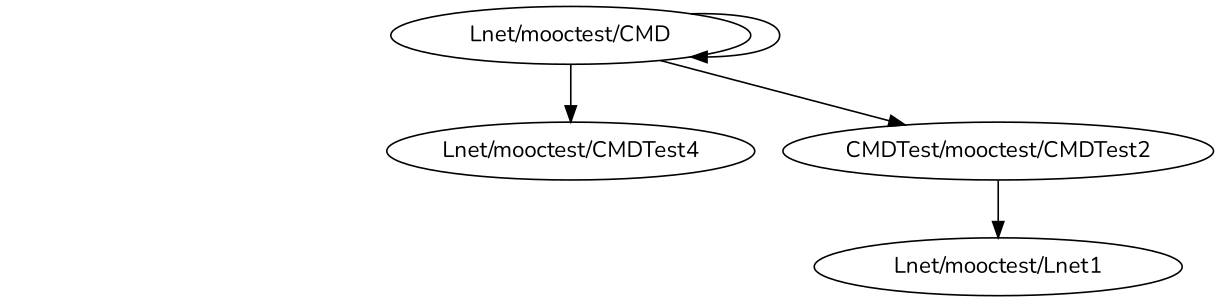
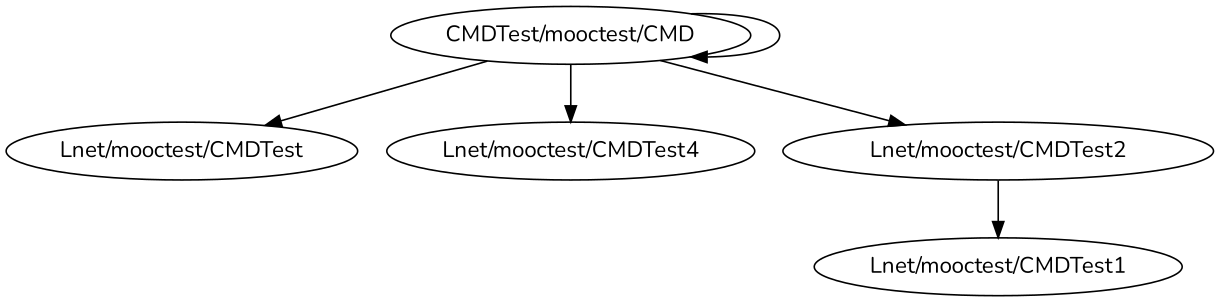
(571, 35) -> (571, 35)
none -> (182, 151)
(998, 151) -> (998, 151)
(998, 267) -> (998, 267)
